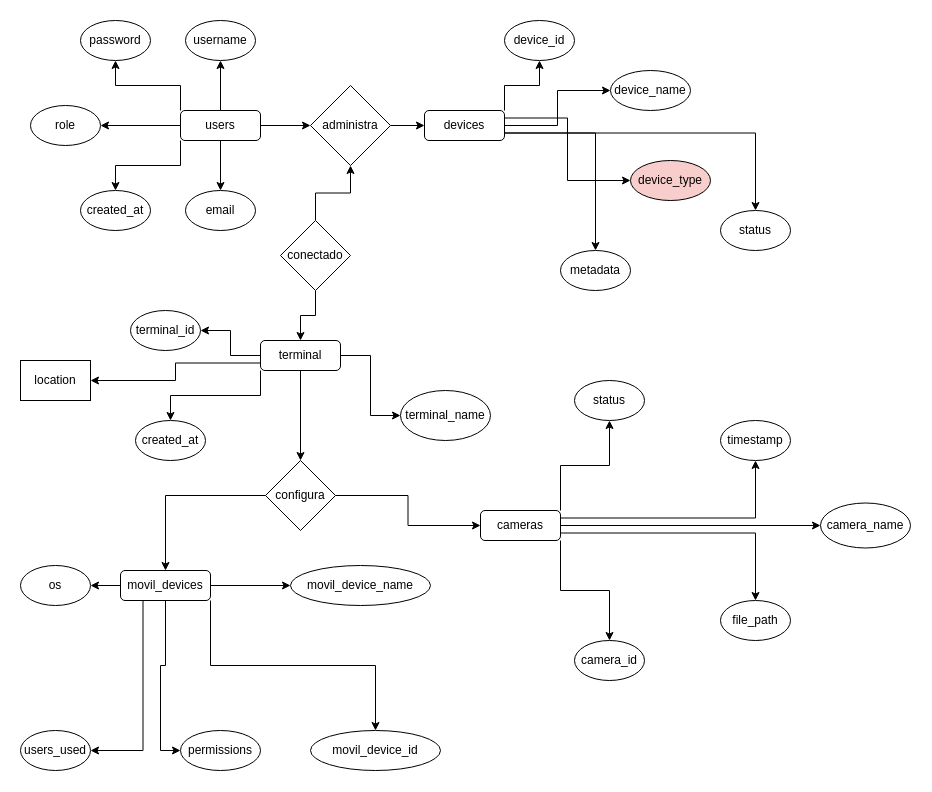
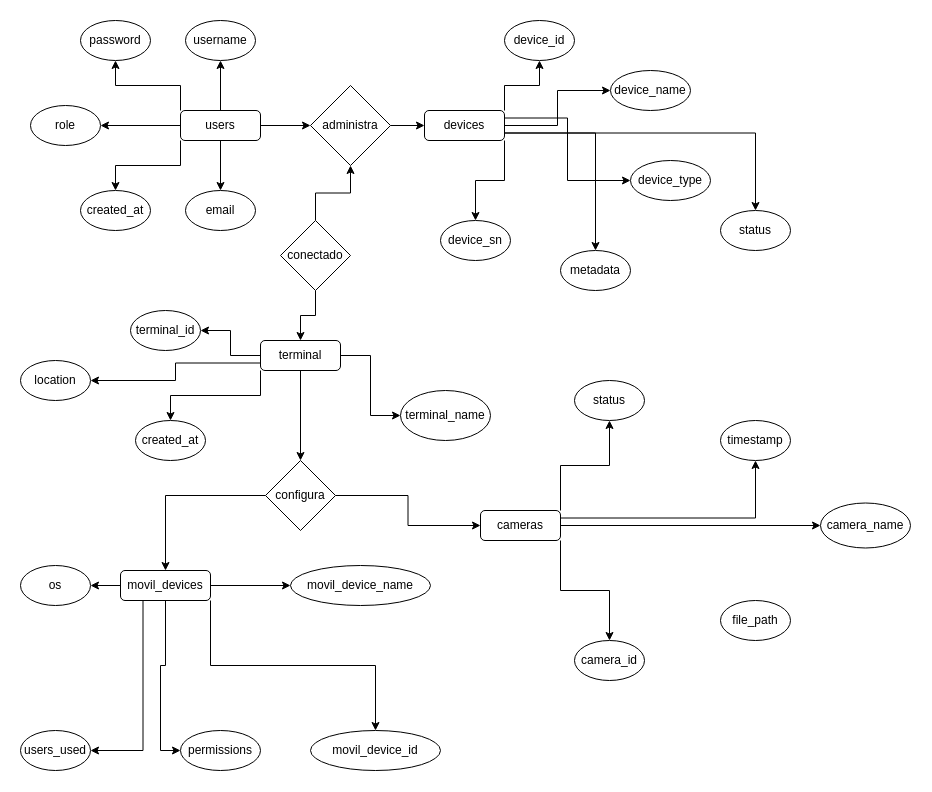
none -> (494, 181)
(671, 181) -> (671, 181)
none -> (476, 241)
(56, 381) -> (56, 381)
(689, 533) -> none
